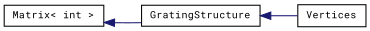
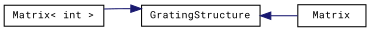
(332, 16) -> (332, 16)
(128, 23) -> (117, 9)
